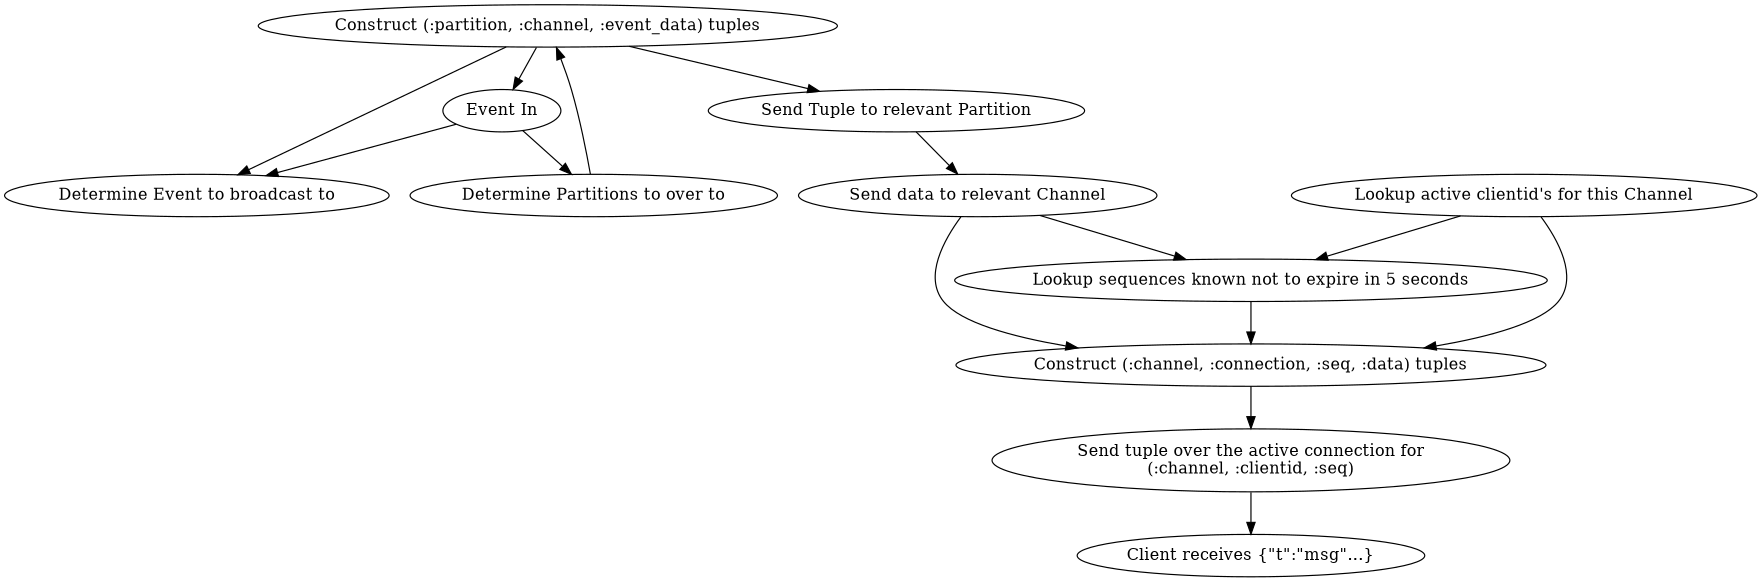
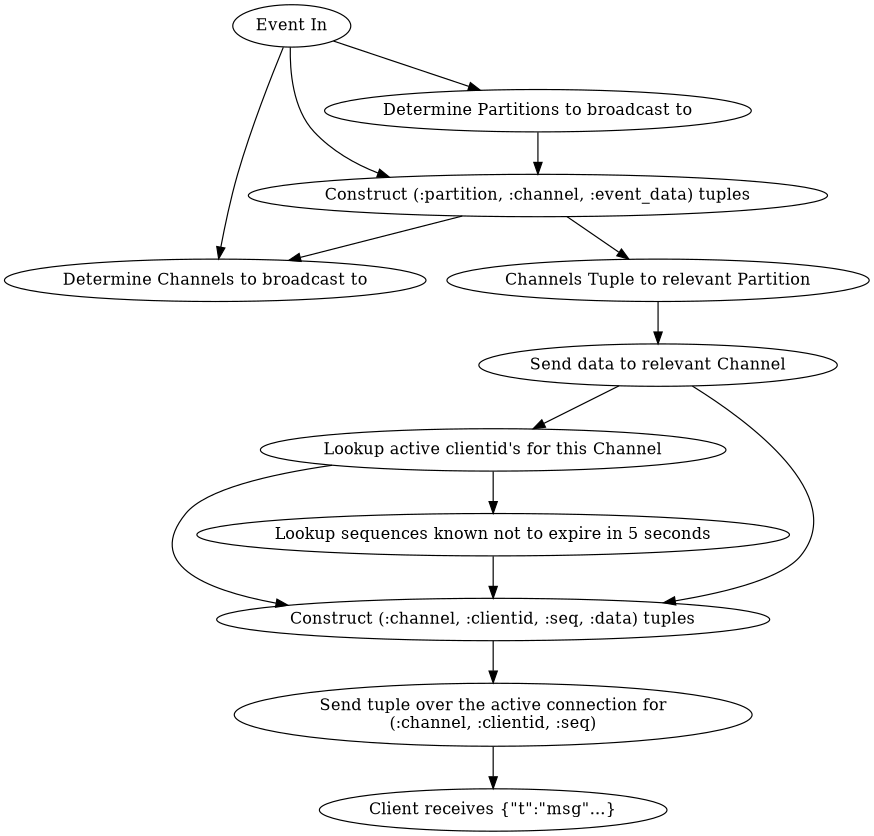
(528, 63) -> (310, 127)
(896, 111) -> (658, 280)
(197, 196) -> (215, 280)
(594, 196) -> (538, 111)
(1107, 236) -> (581, 405)
(1251, 365) -> (493, 620)
